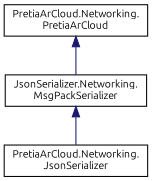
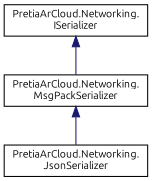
(76, 20) -> (76, 20)
(76, 91) -> (76, 91)
